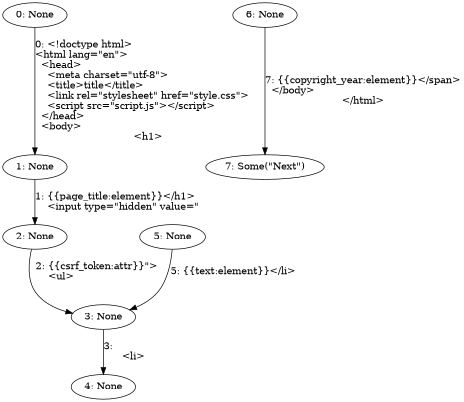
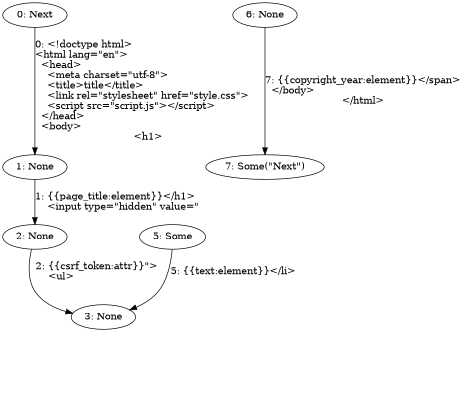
(35, 15) -> (35, 15)
(173, 237) -> (173, 237)
(103, 387) -> none
